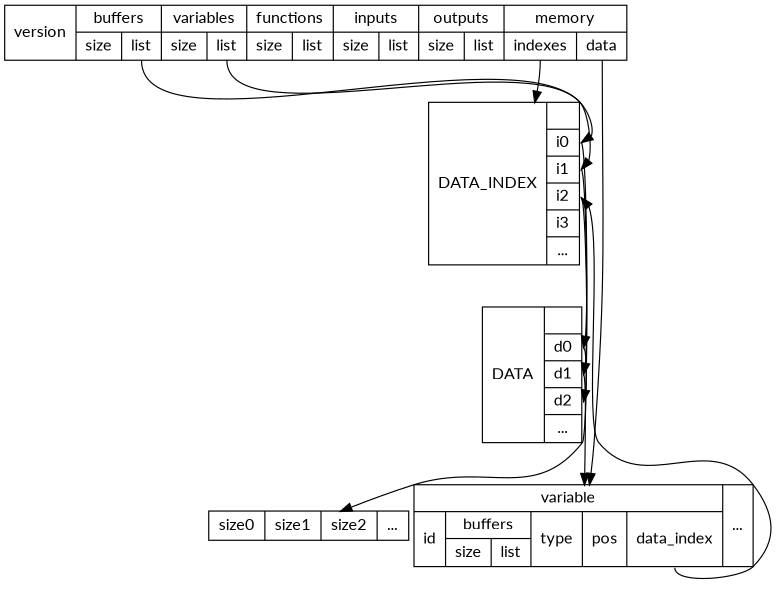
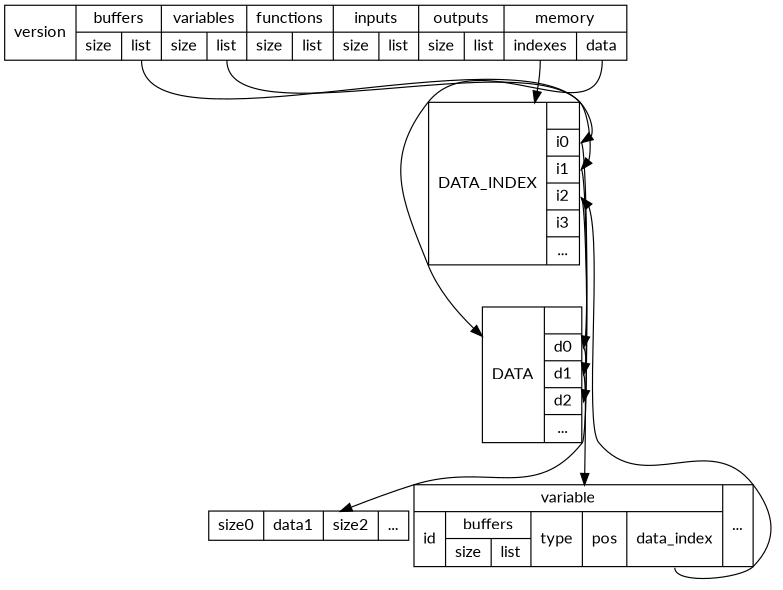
(603, 267) -> (414, 123)
(293, 525) -> (294, 525)
